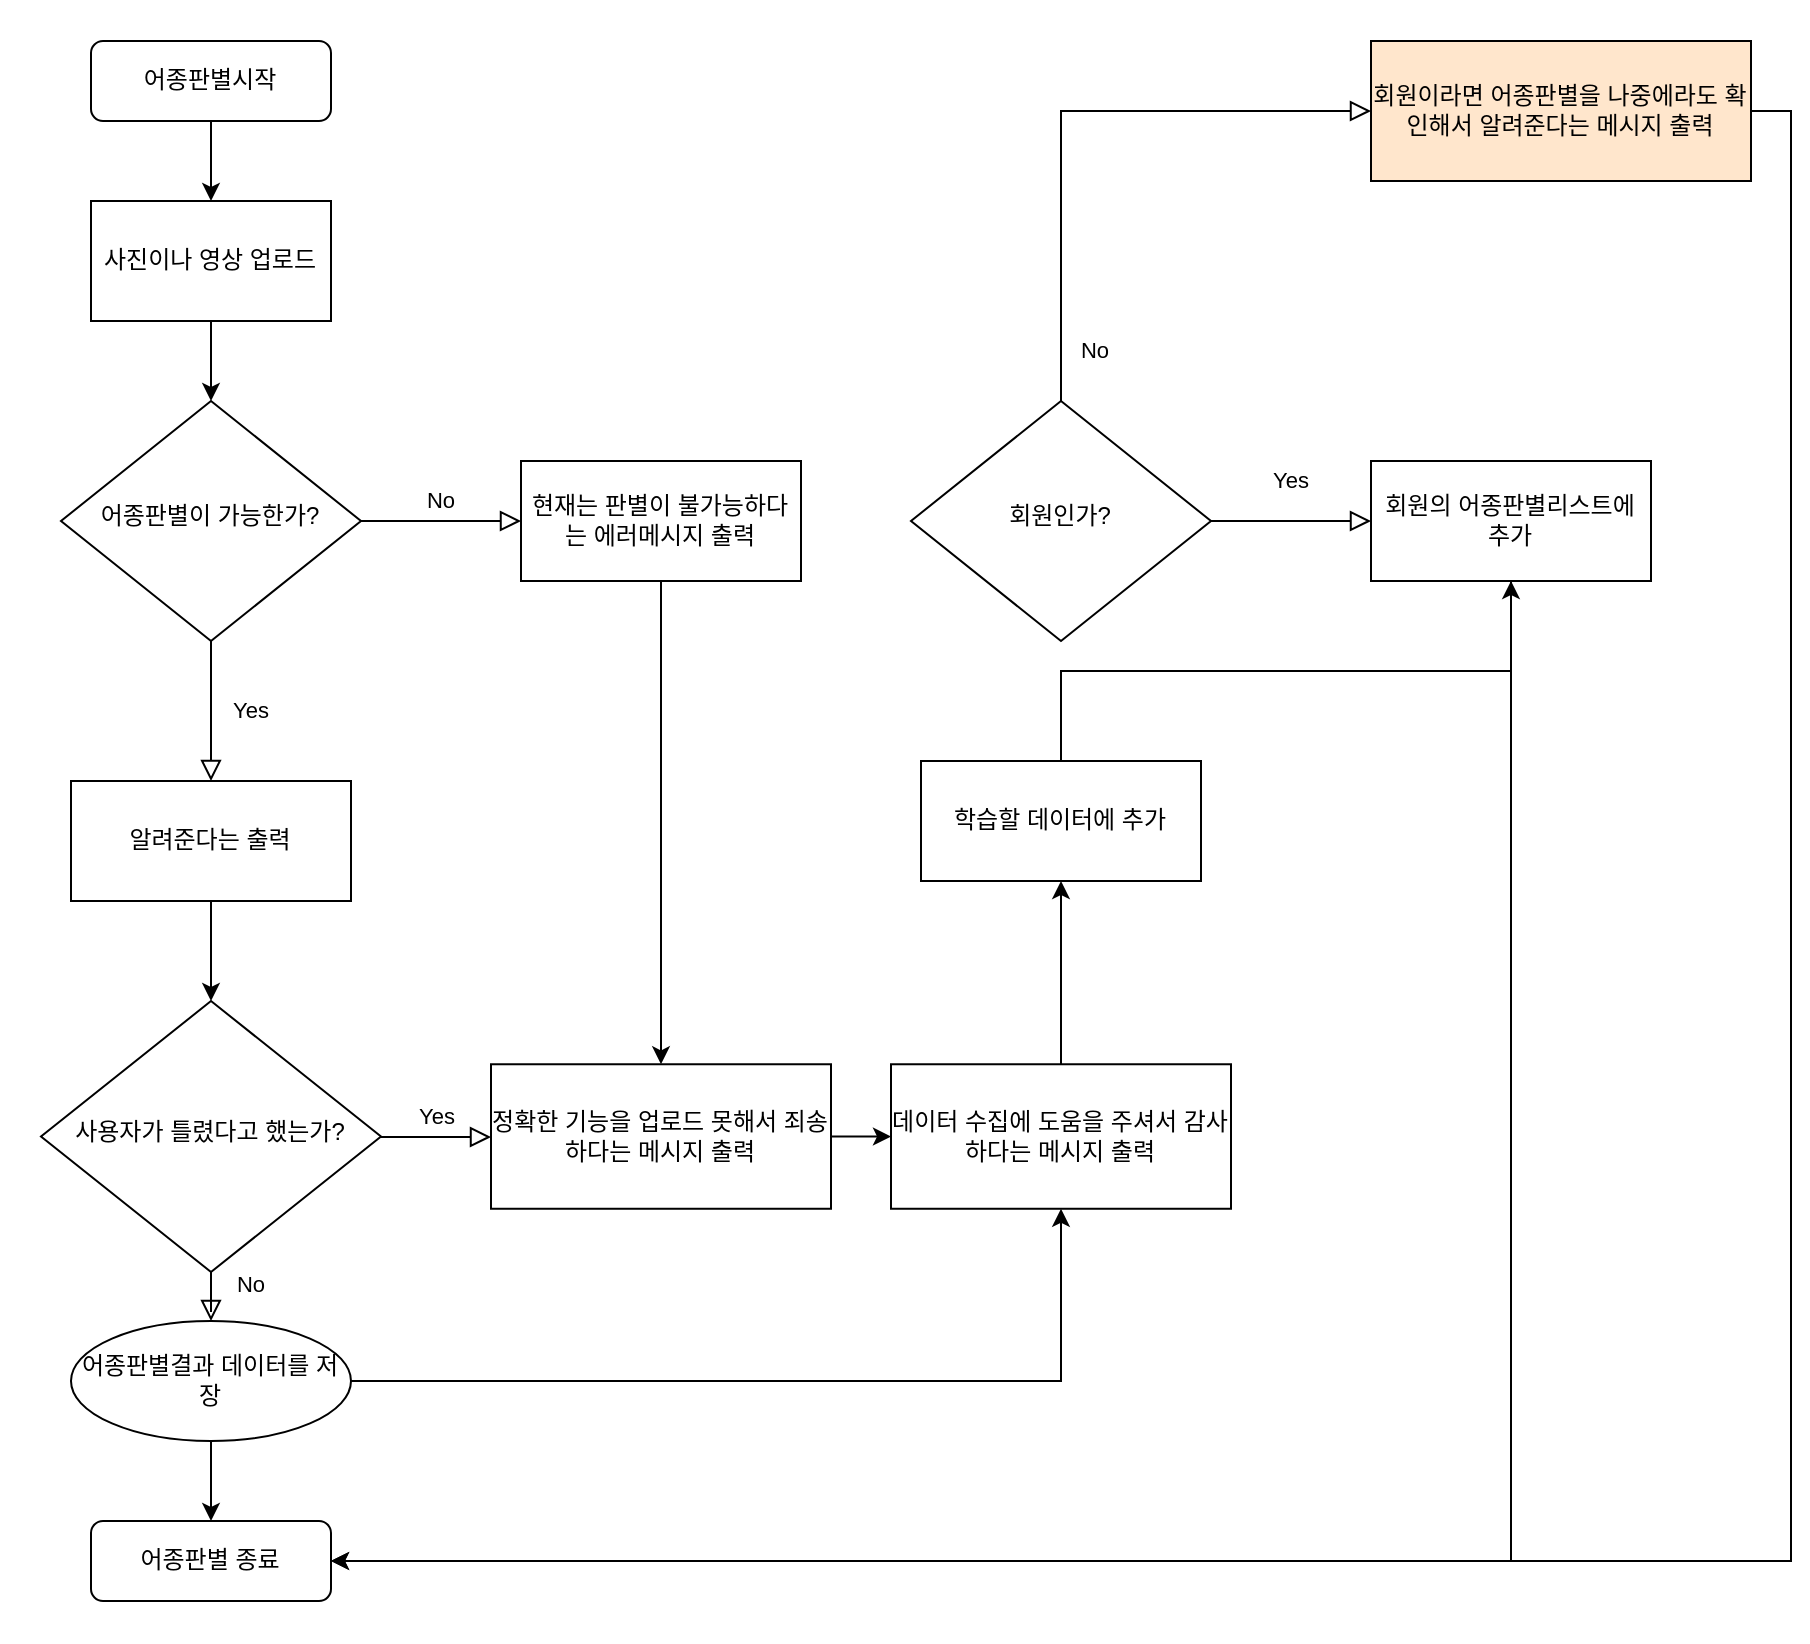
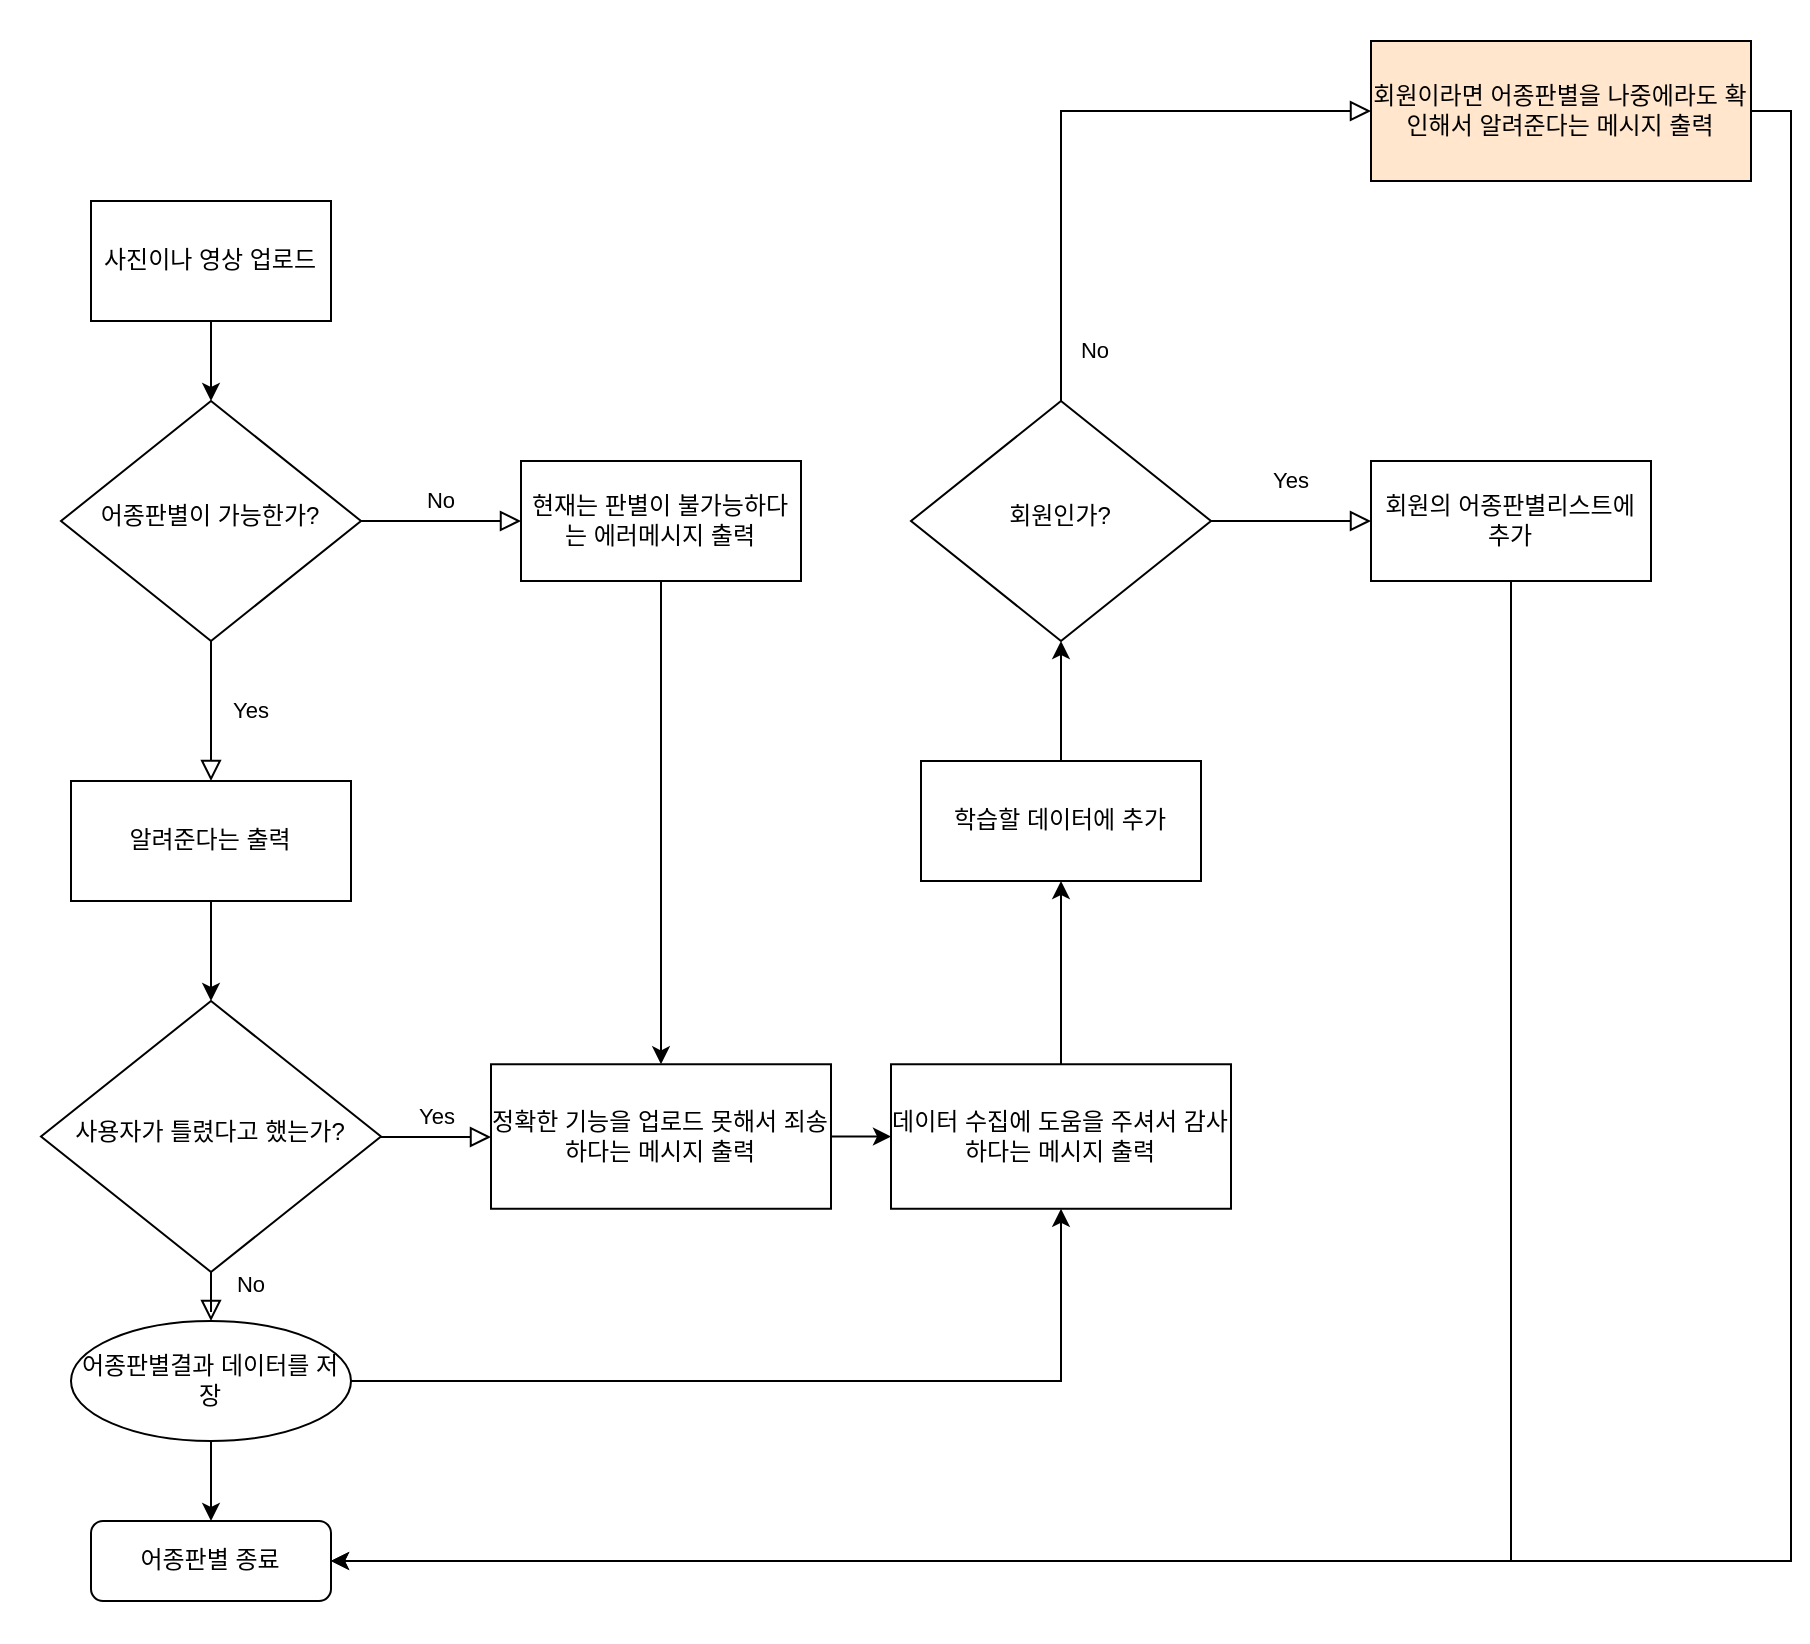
(211, 81) -> none
(211, 154) -> none
(1283, 671) -> (1061, 664)
